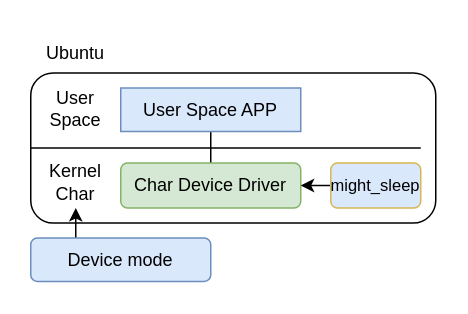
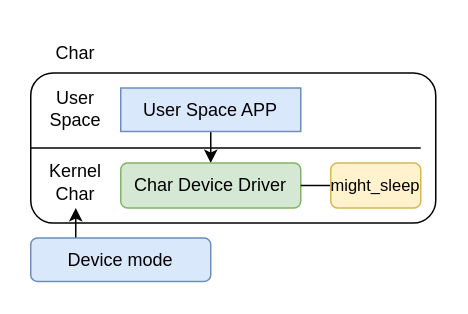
(76, 53) -> (76, 53)
(211, 156) -> (211, 151)
(312, 185) -> (307, 185)
(376, 185) -> (376, 185)
